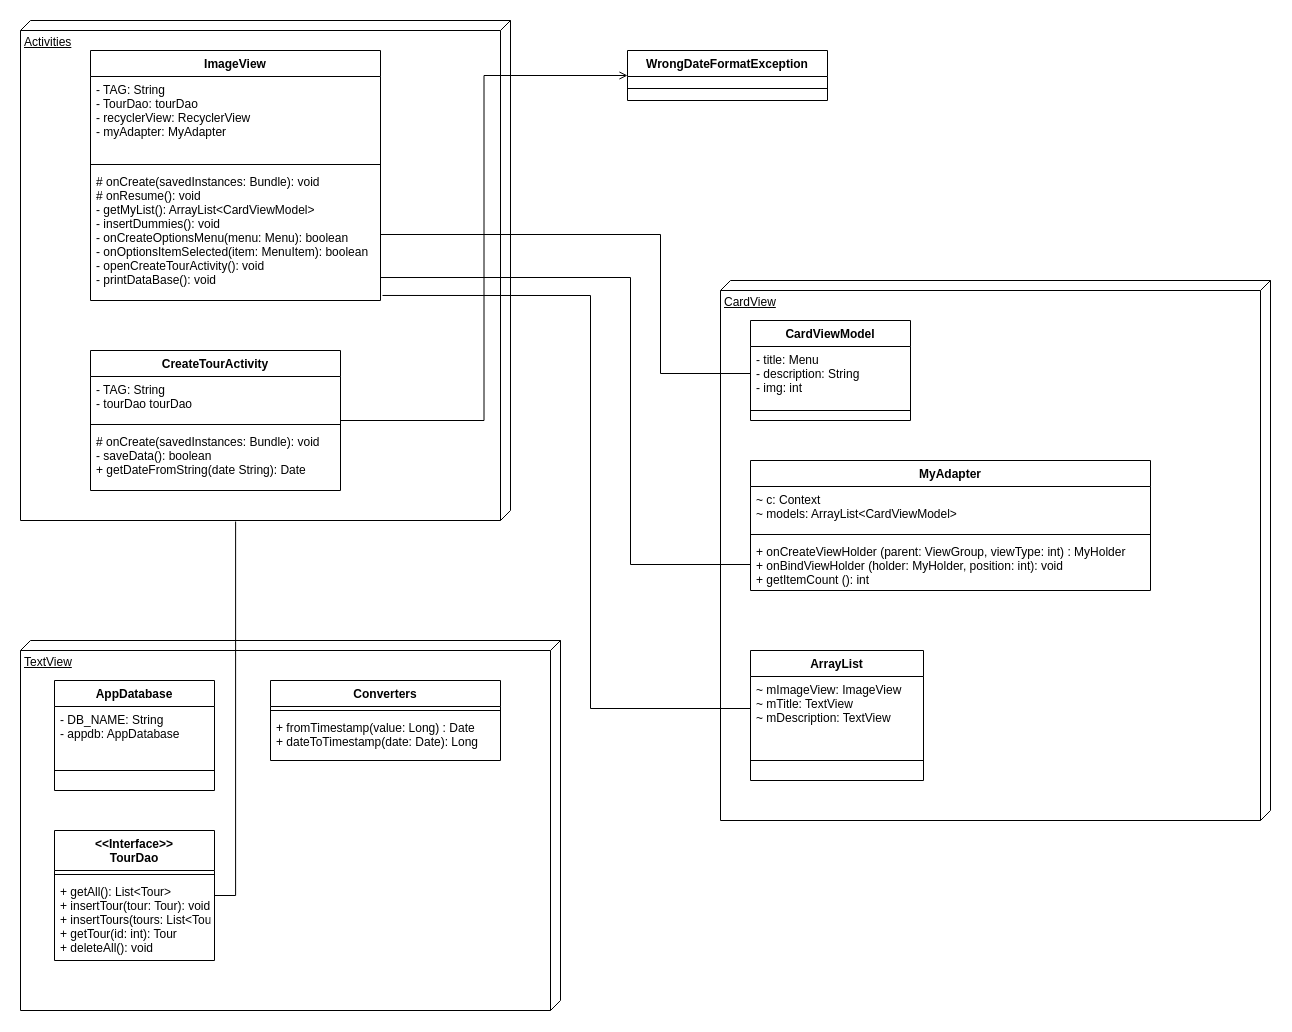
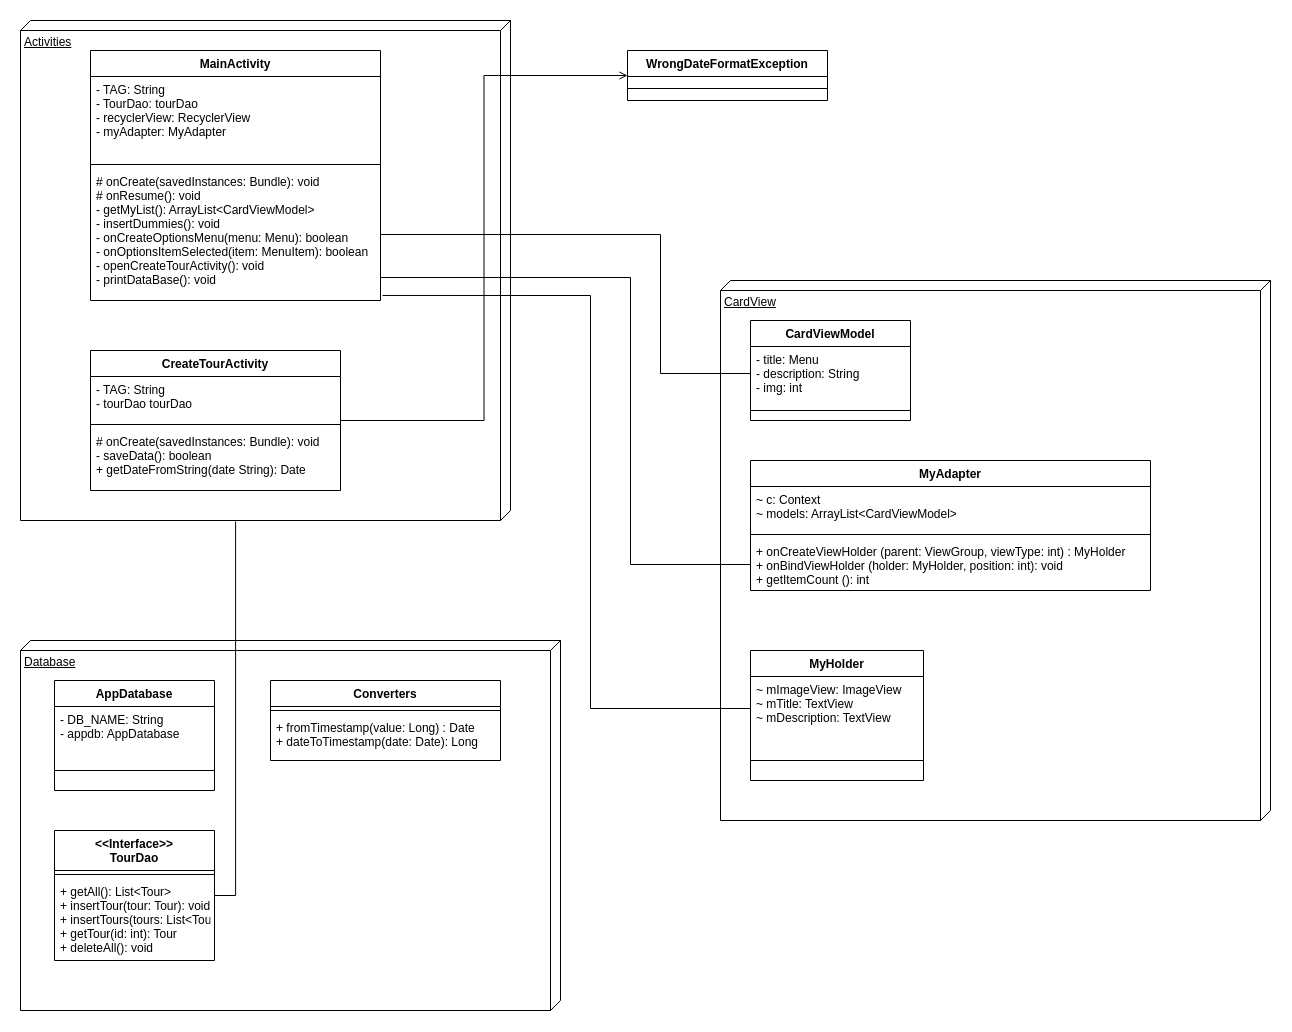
(235, 64) -> (235, 64)
(50, 663) -> (51, 663)
(837, 664) -> (837, 664)
